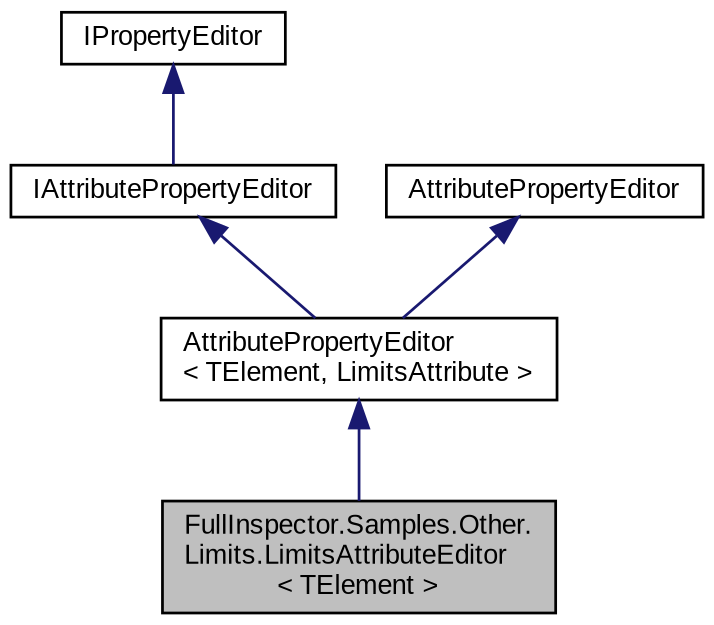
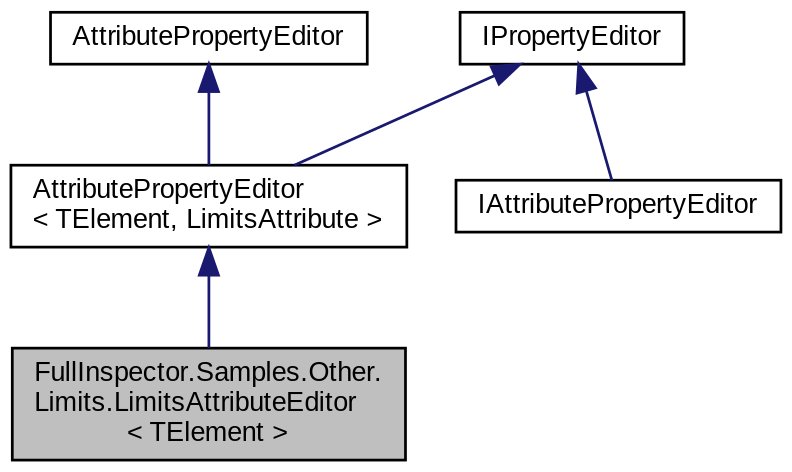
(268, 277) -> (395, 120)
